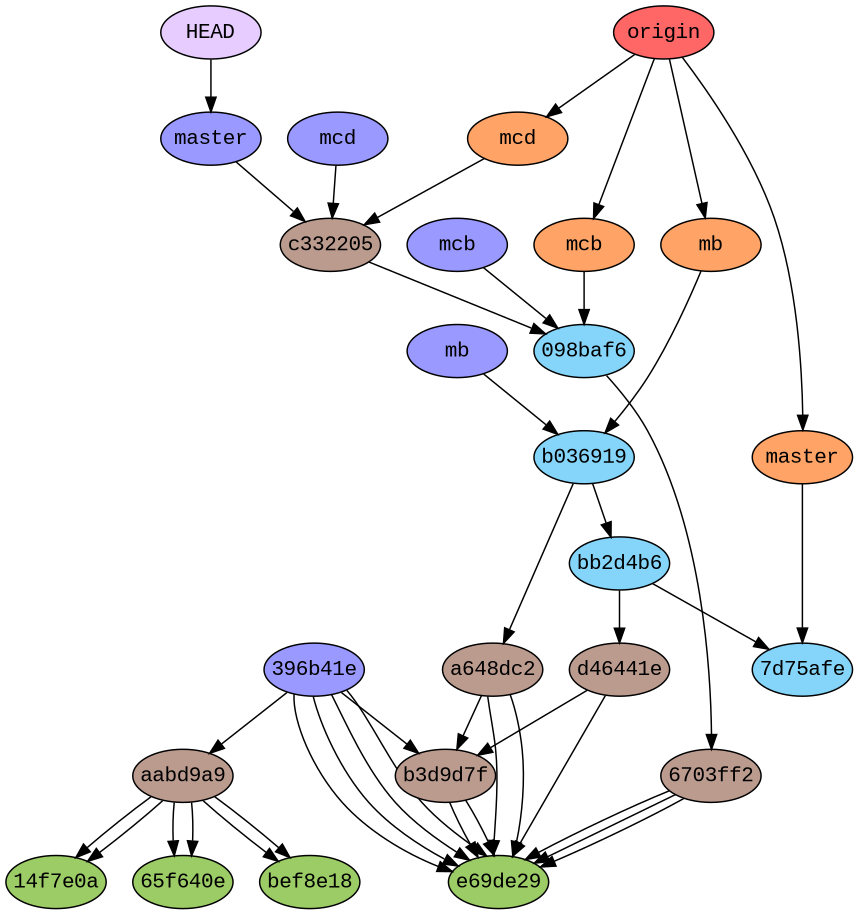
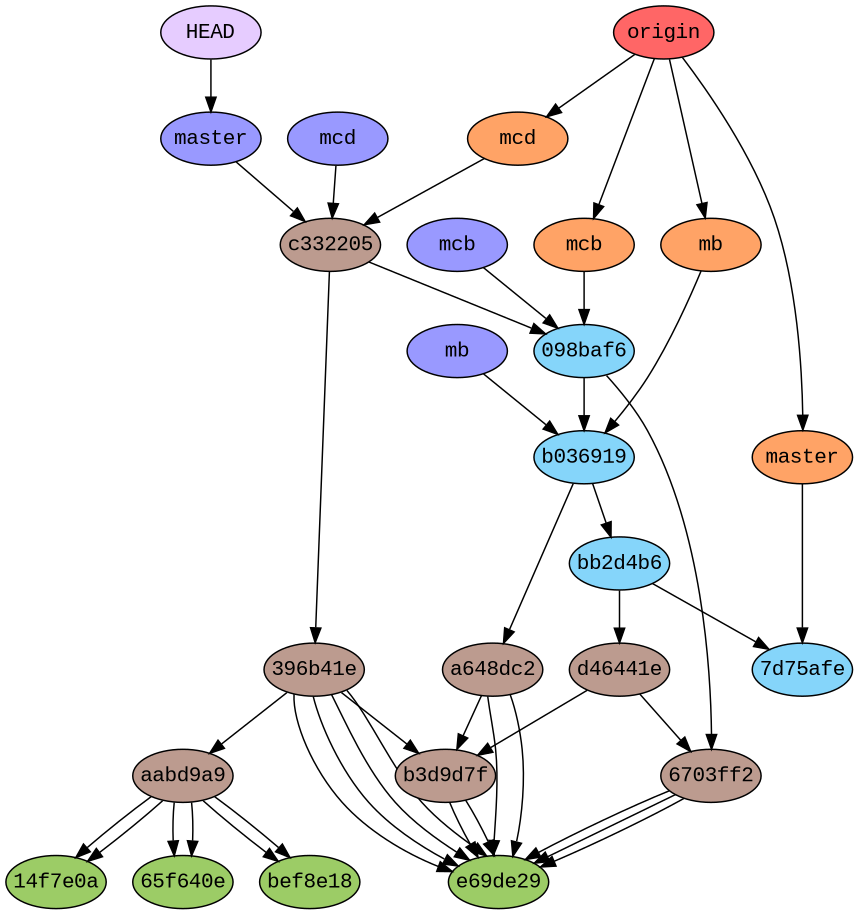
none -> (584, 397)
none -> (323, 449)
(314, 670) -> (314, 670)
(563, 770) -> (660, 717)
